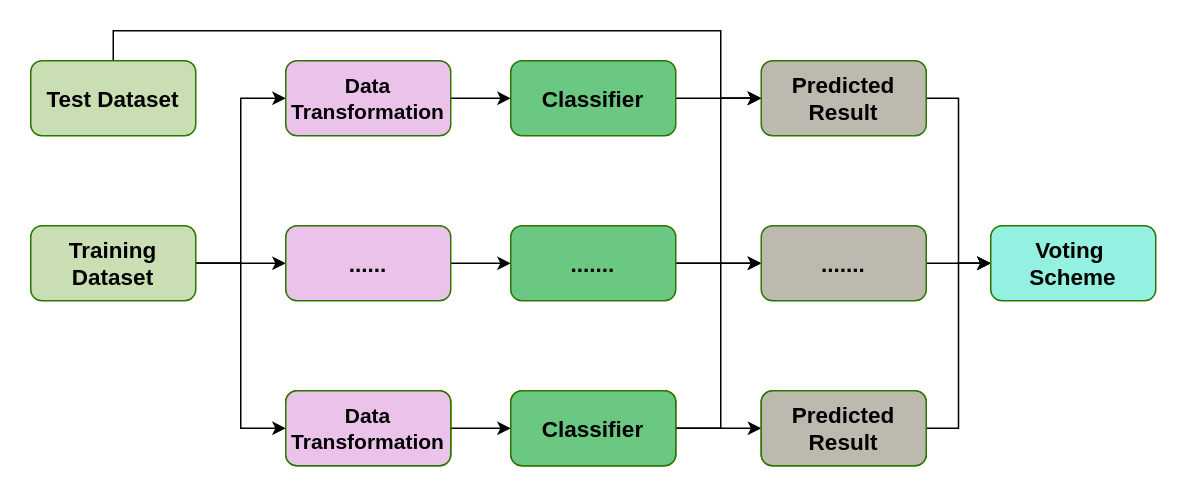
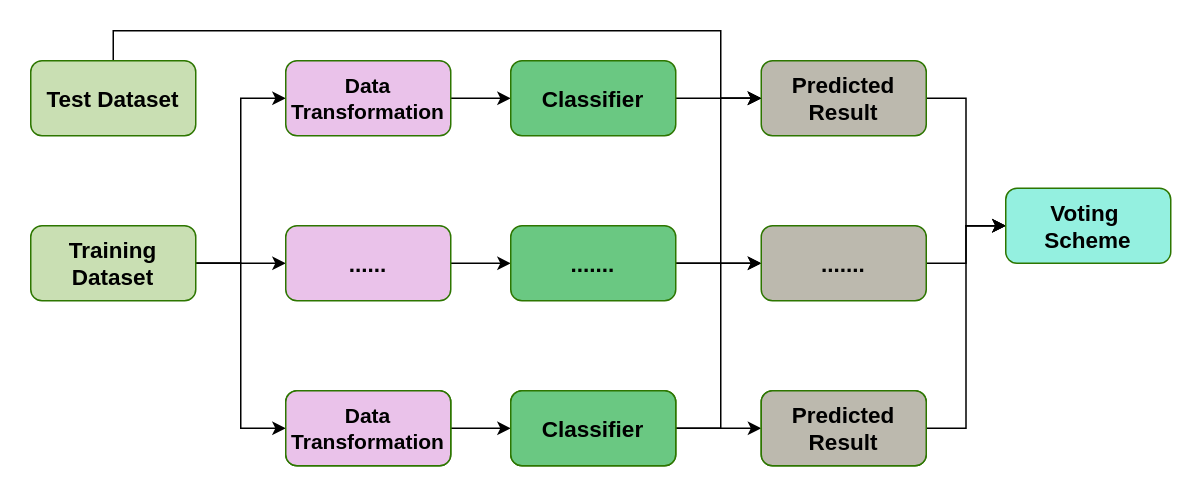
(1073, 263) -> (1088, 226)
